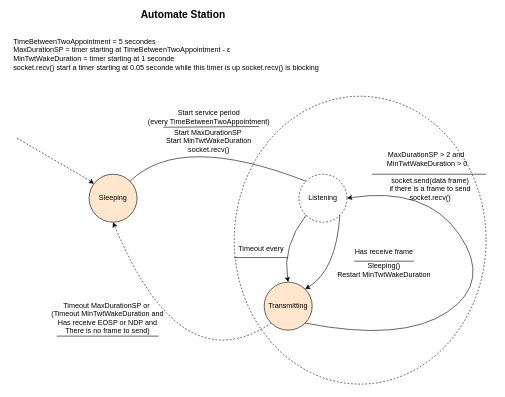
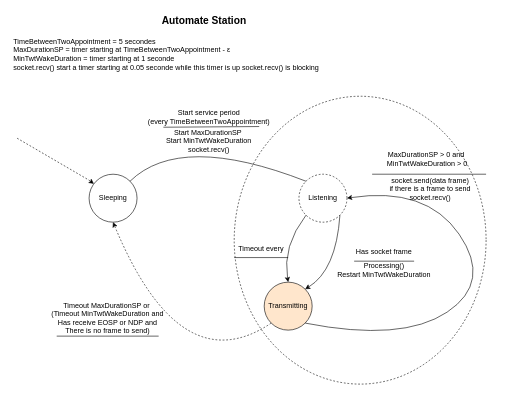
(183, 15) -> (204, 21)
(428, 159) -> (428, 159)
(113, 198) -> (113, 198)
(384, 252) -> (384, 252)
(384, 270) -> (384, 270)
